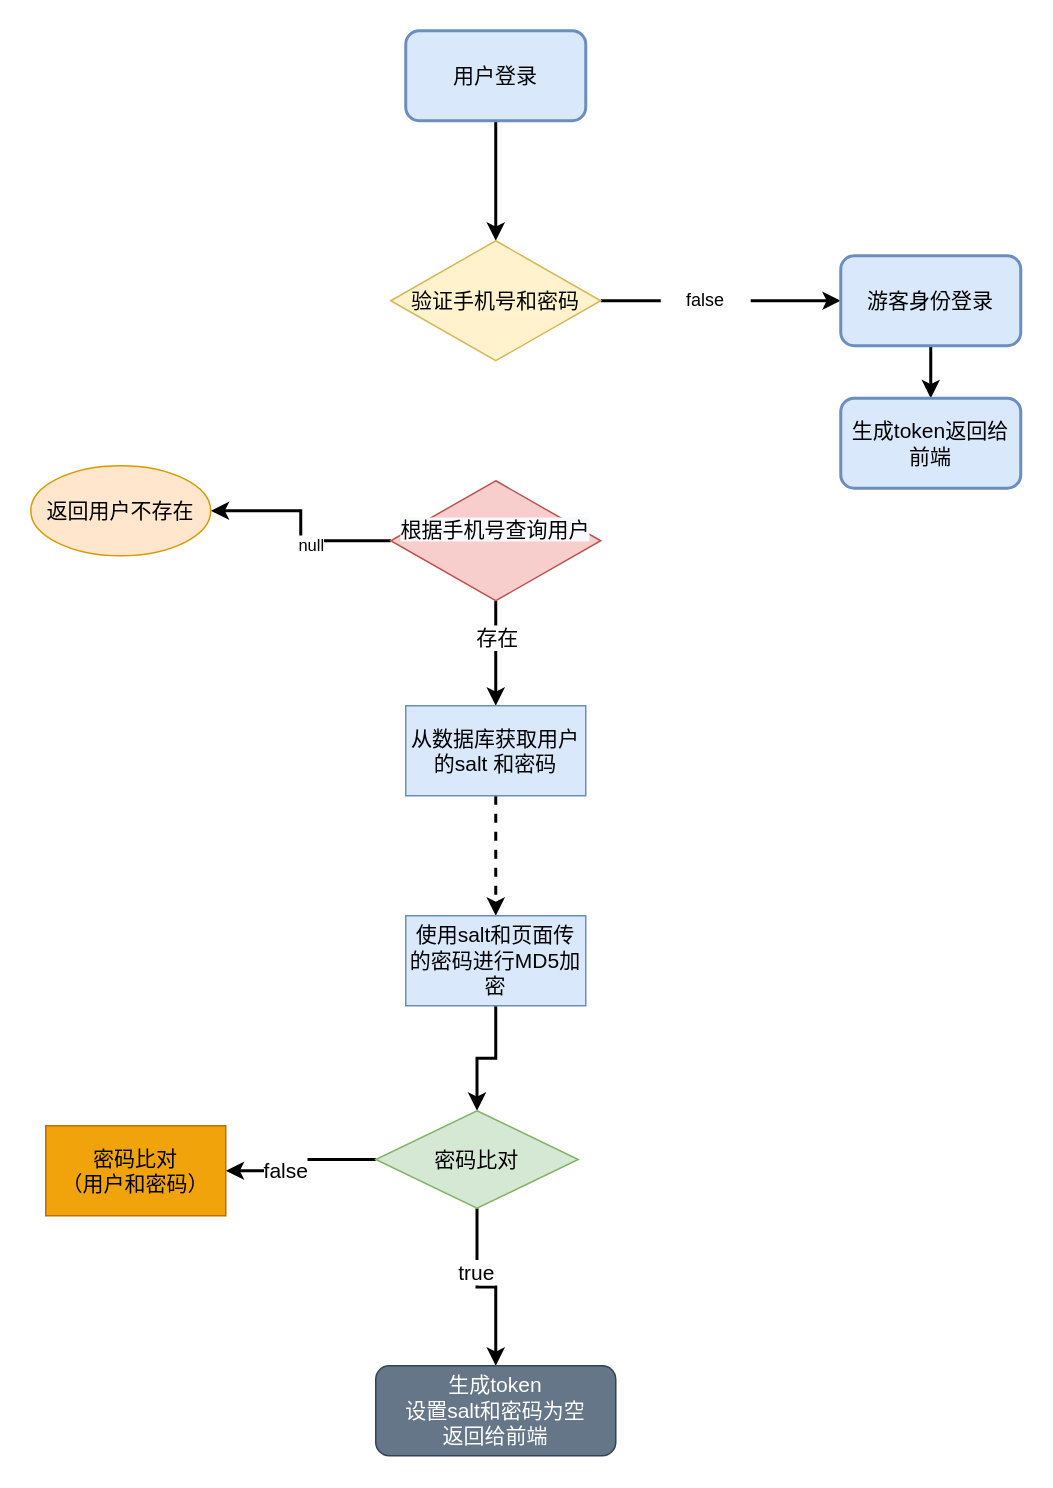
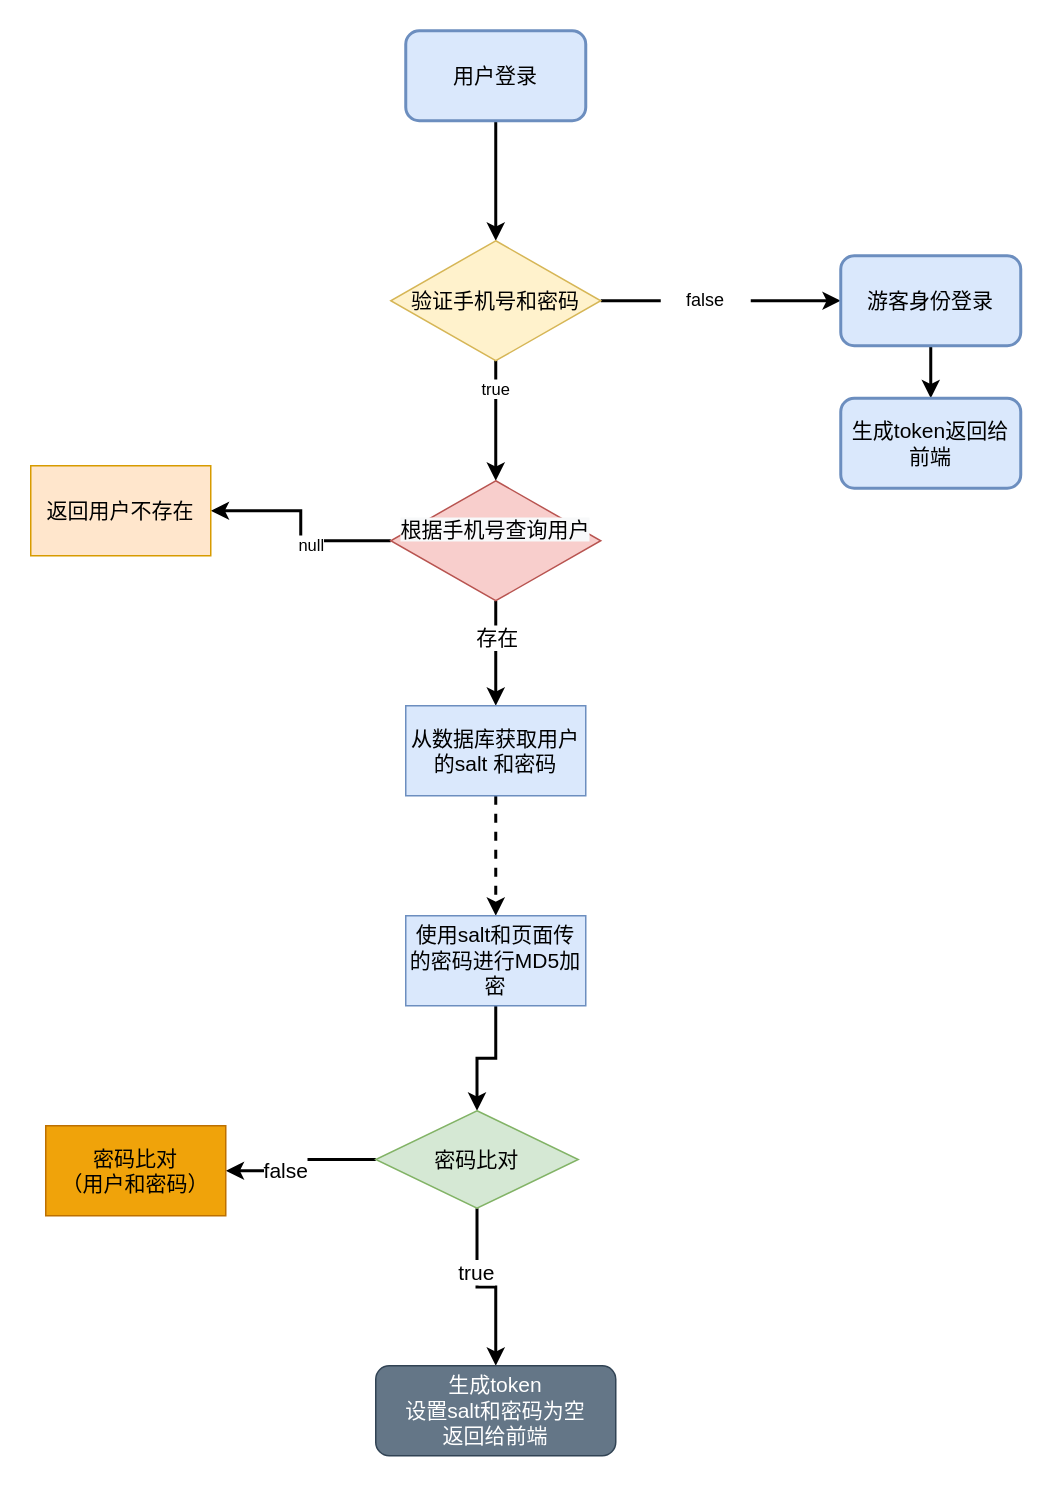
none -> (496, 413)
(121, 511) -> (121, 511)
